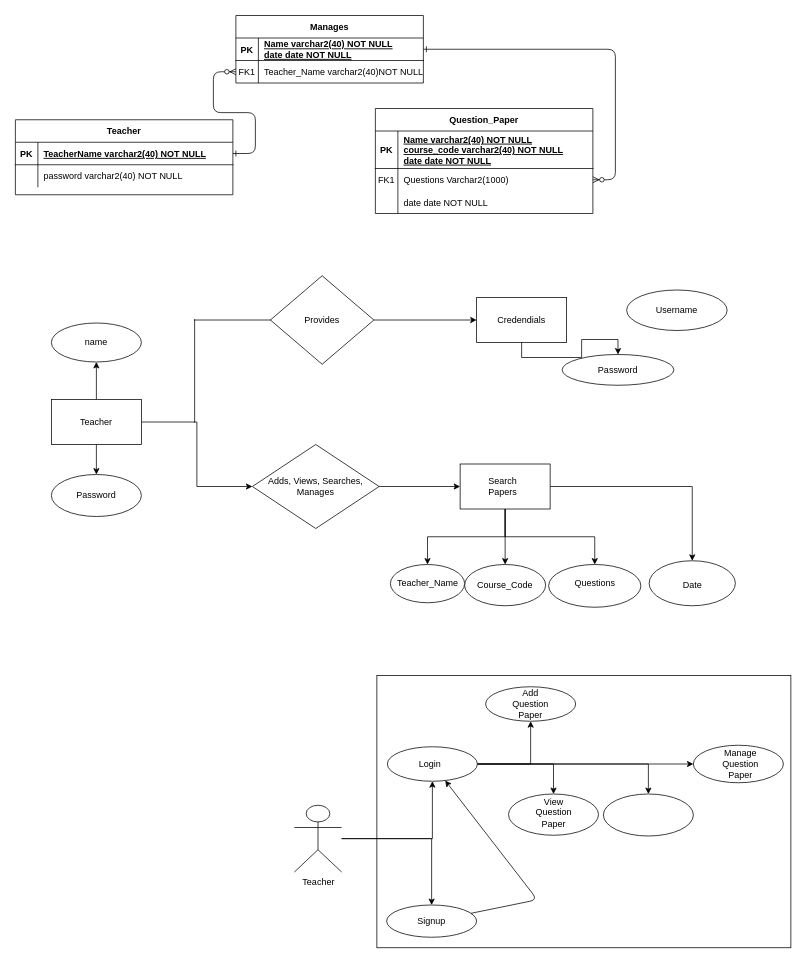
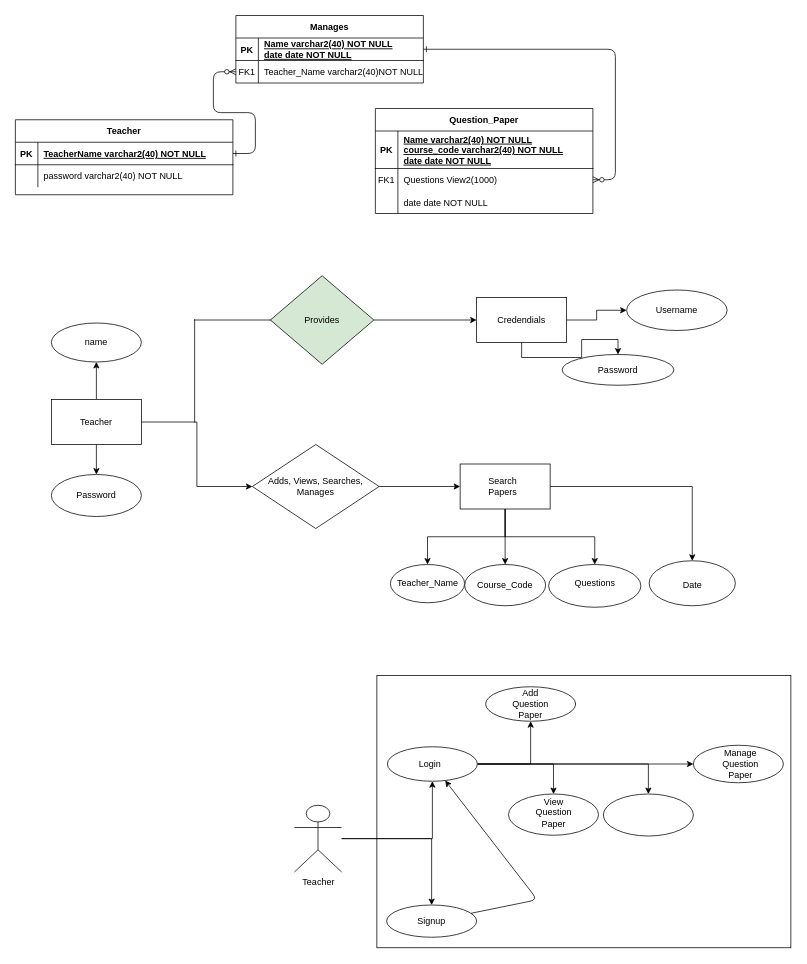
(462, 180) -> (453, 180)
none -> (603, 310)
(322, 320) -> (322, 320)
